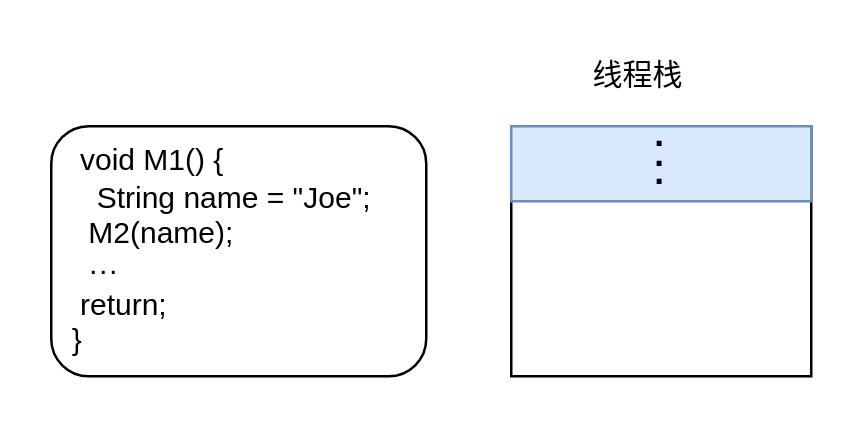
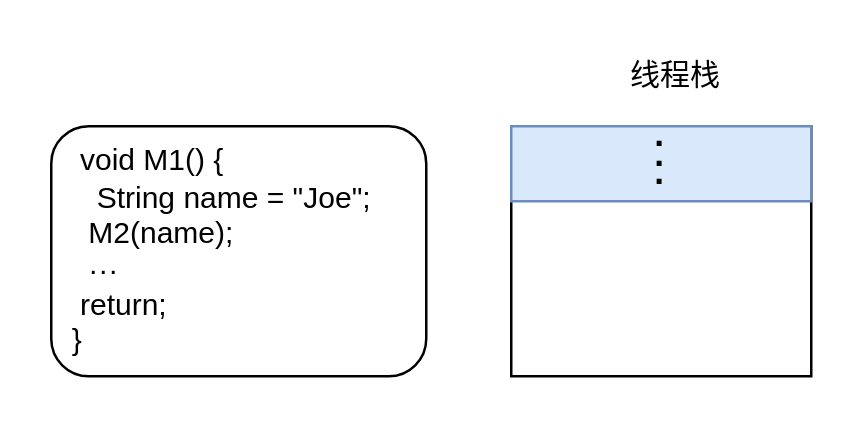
(639, 76) -> (676, 76)
